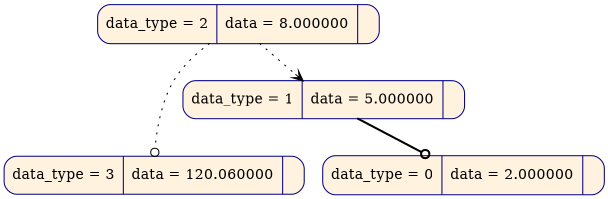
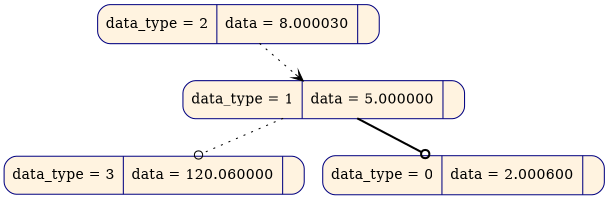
(287, 24) -> (287, 24)
(169, 89) -> (243, 136)
(512, 175) -> (512, 175)
